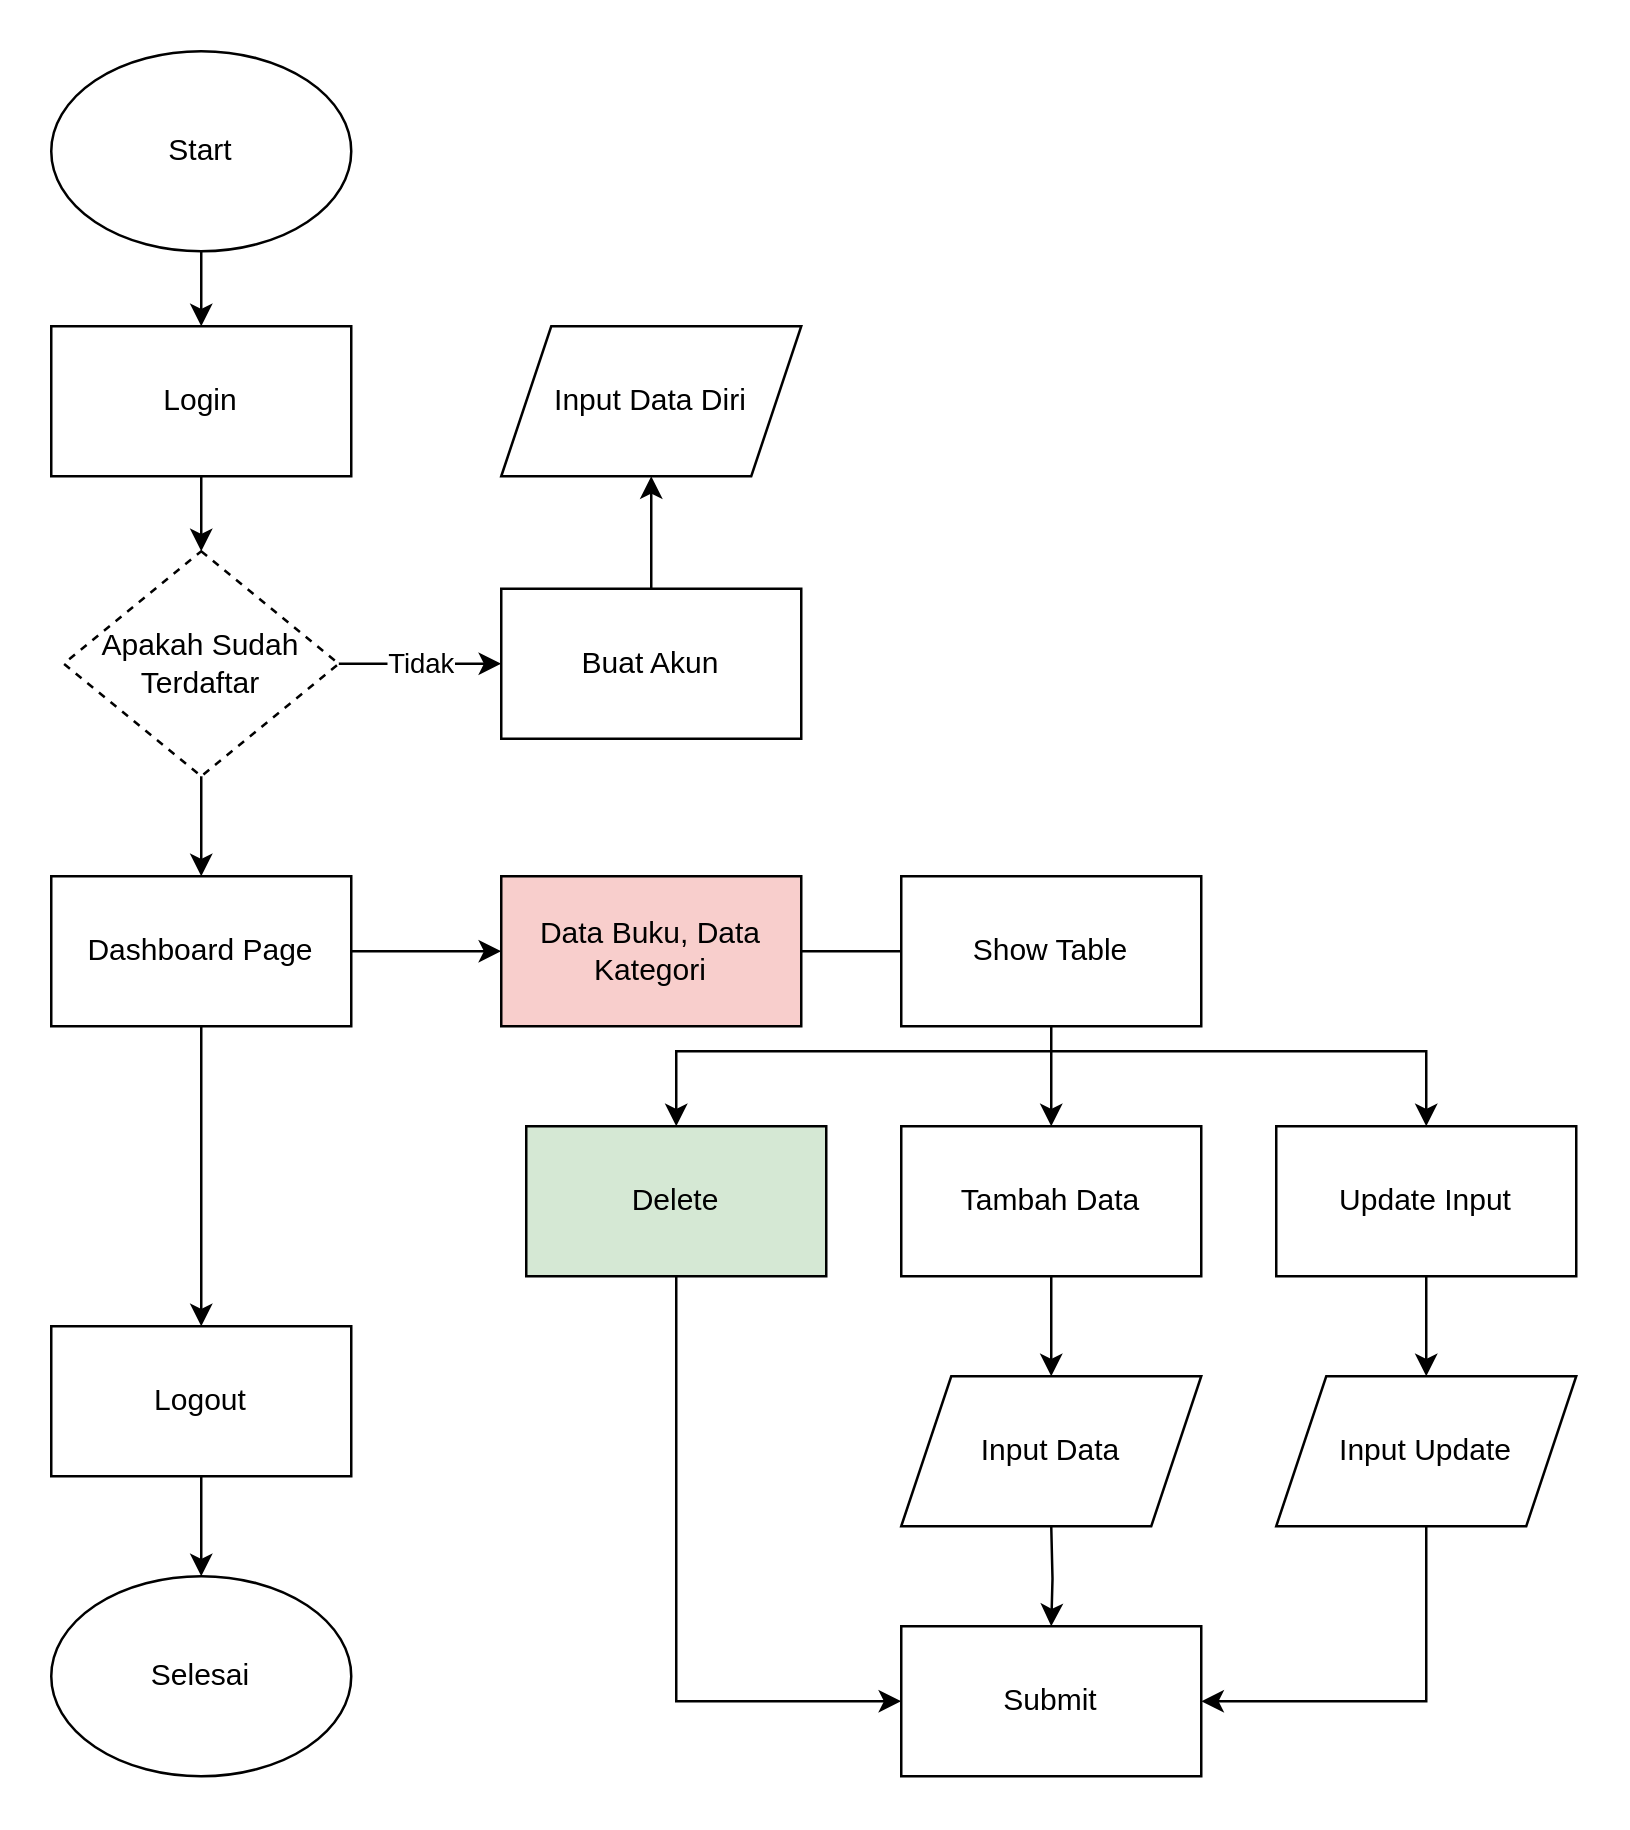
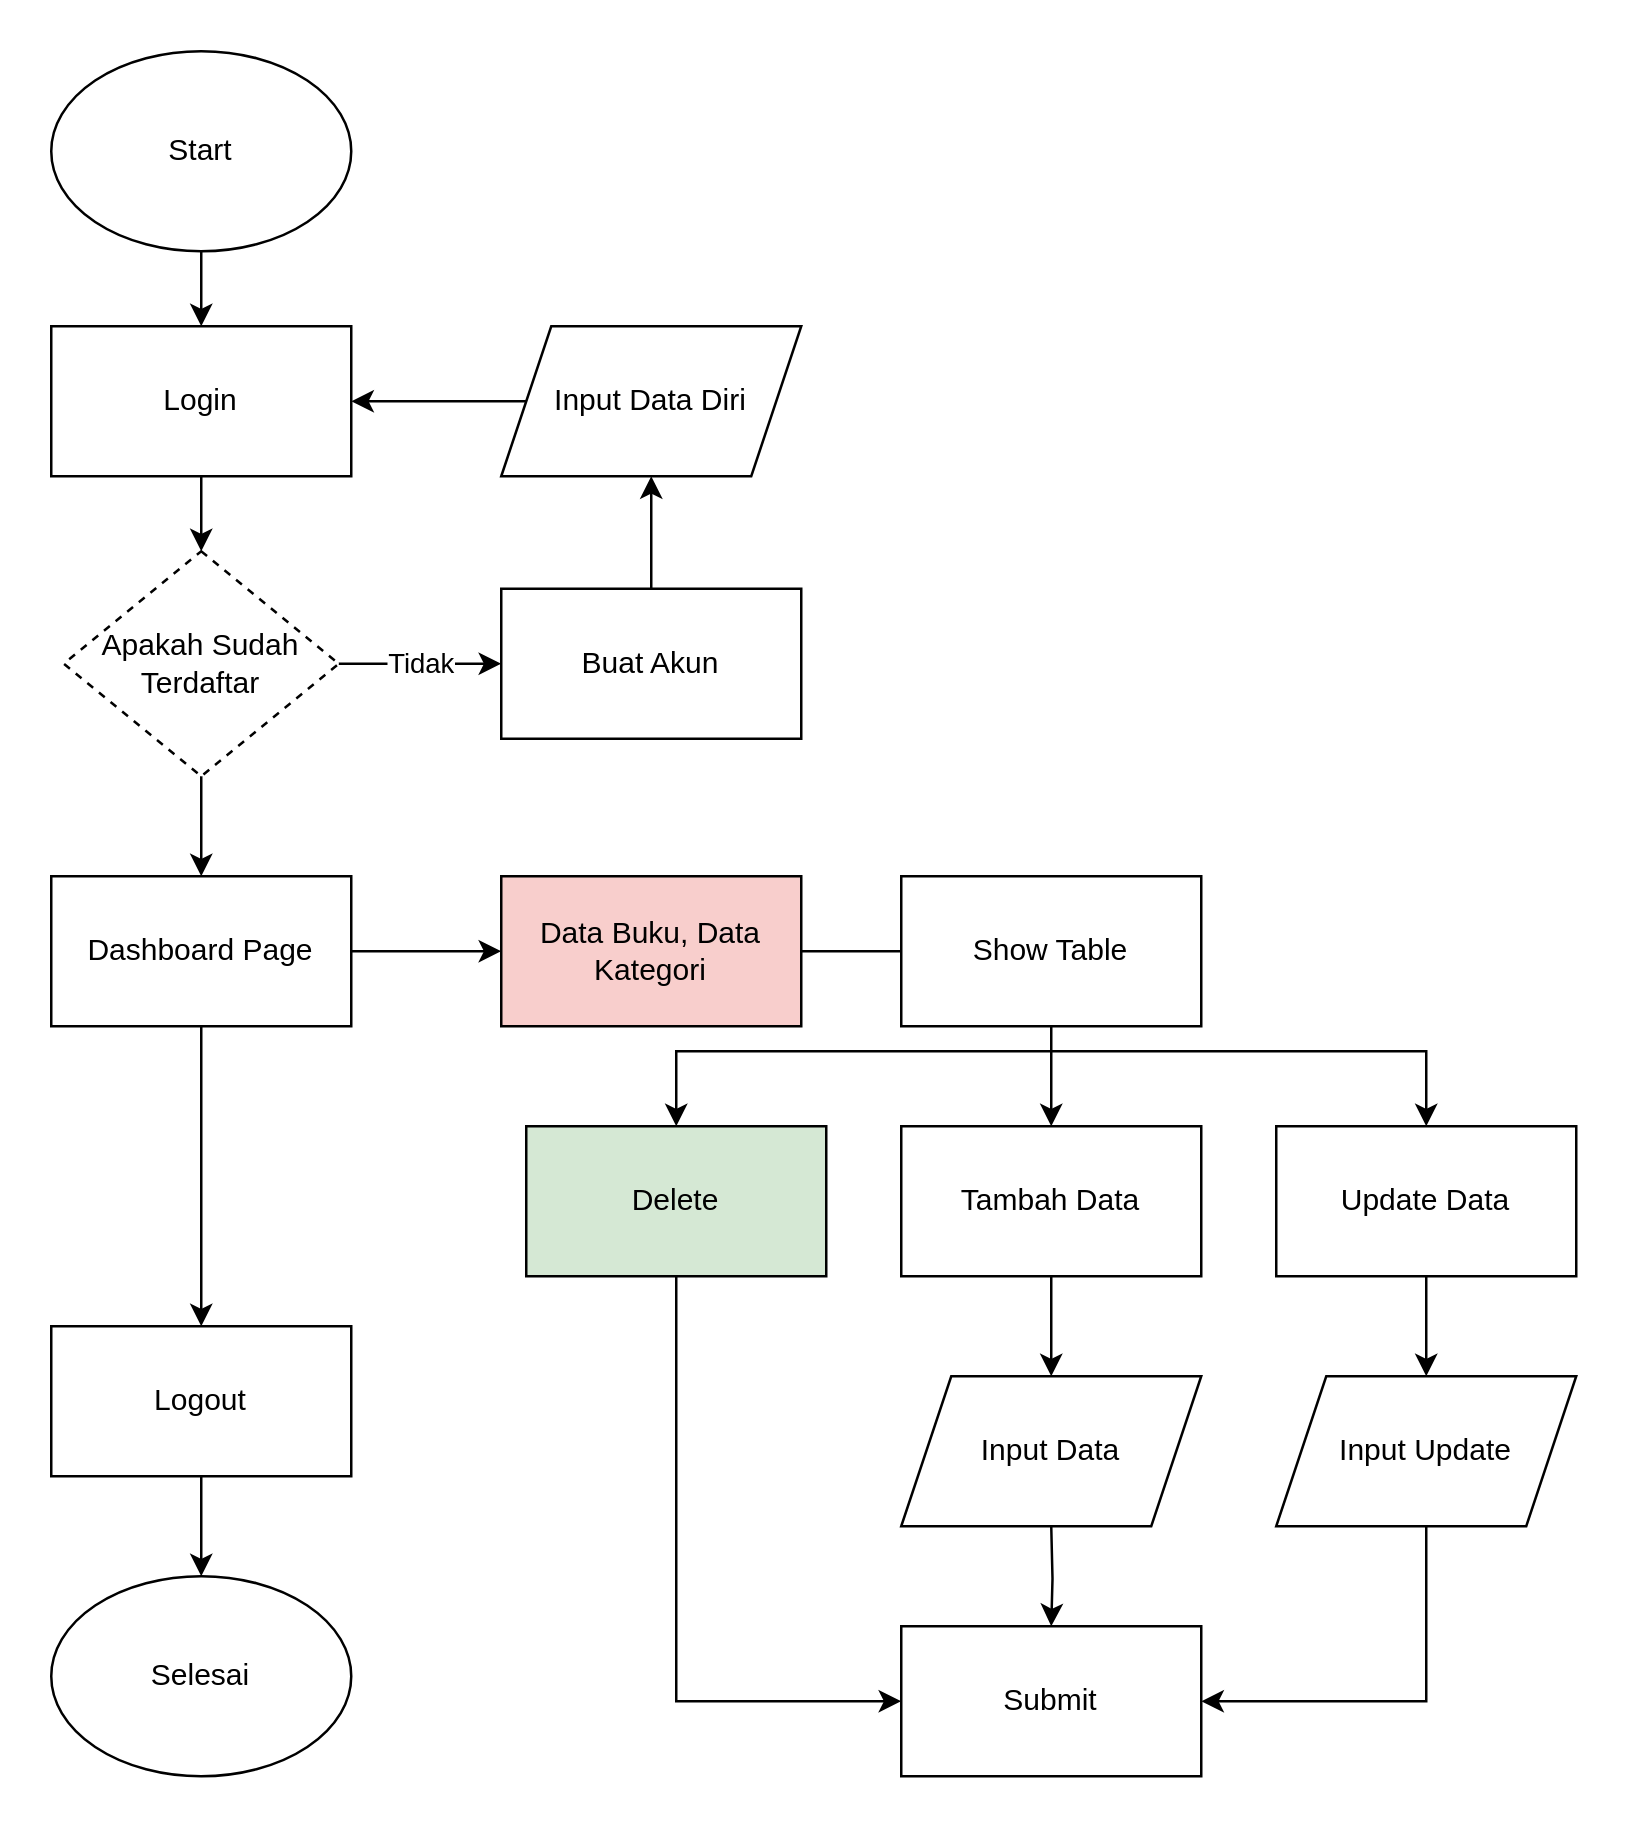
none -> (447, 401)
(1426, 1201) -> (1426, 1201)
